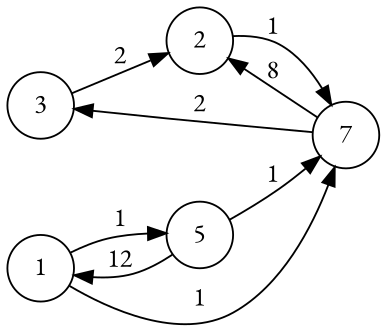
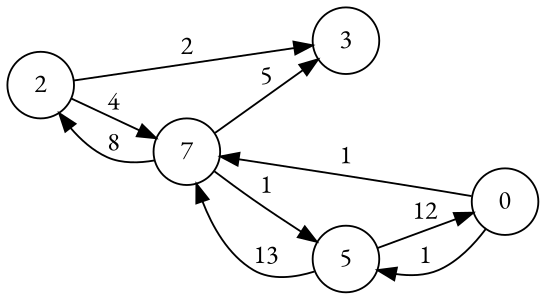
(273, 27) -> (114, 103)
(111, 77) -> (184, 64)
(200, 105) -> (266, 77)
(273, 175) -> (266, 256)
none -> (257, 202)
(41, 268) -> (505, 202)
